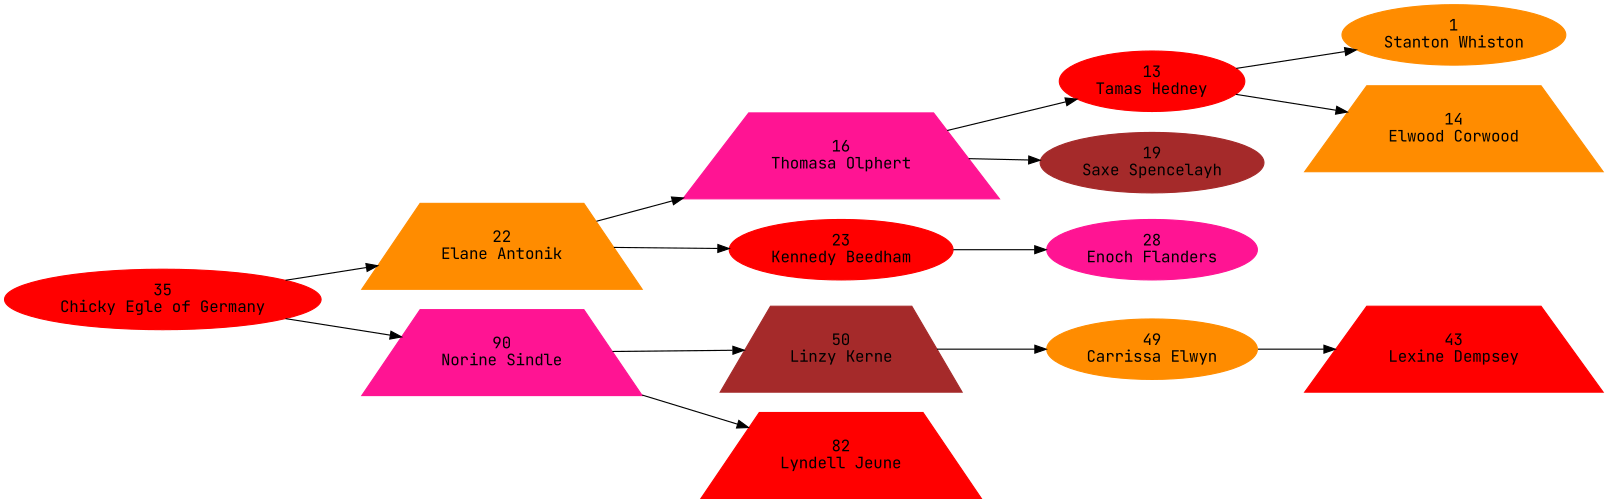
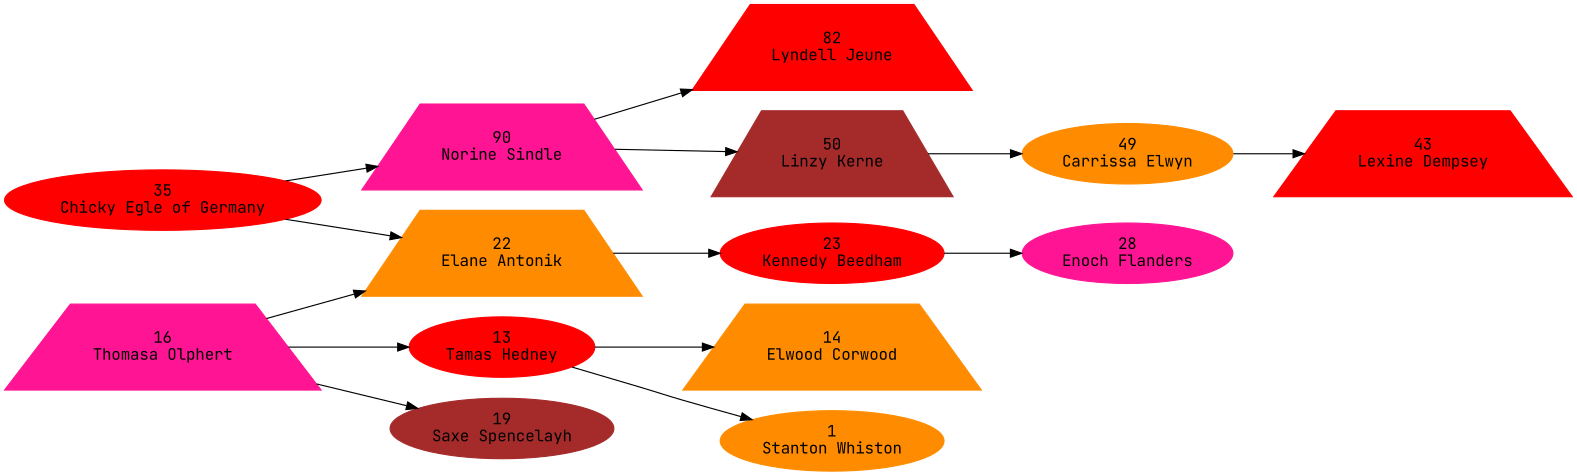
(634, 211) -> (310, 306)
